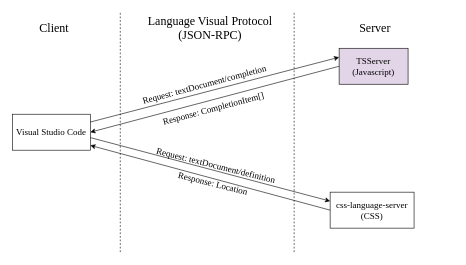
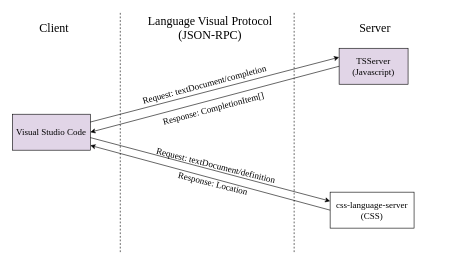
(51, 132) -> (51, 132)
